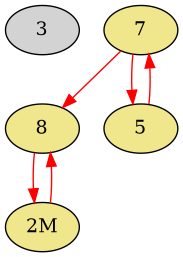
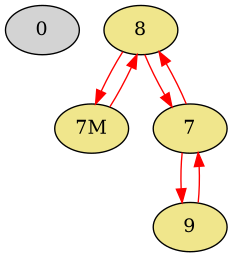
(42, 30) -> (42, 30)
none -> (154, 75)
(141, 129) -> (190, 227)
(42, 227) -> (92, 129)
